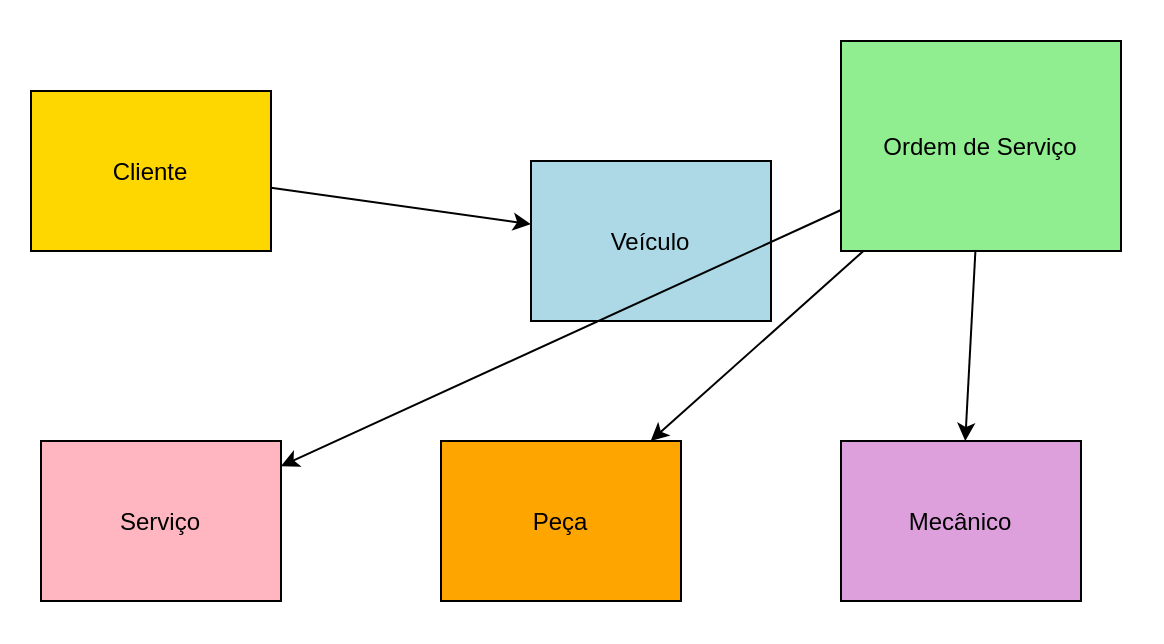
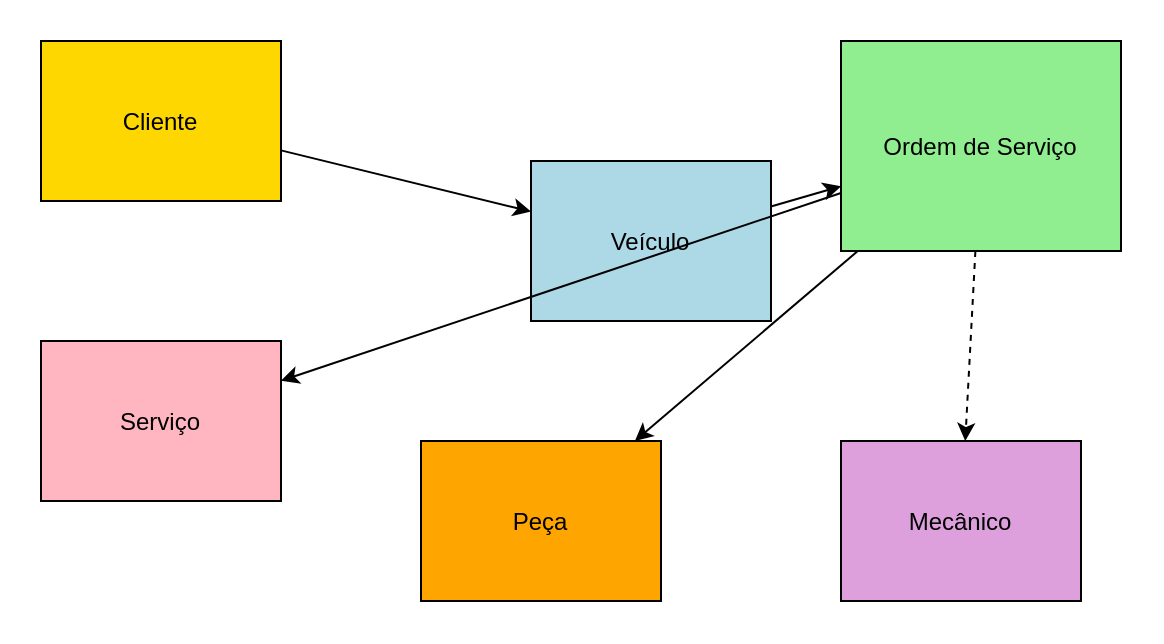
(151, 171) -> (161, 121)
none -> (800, 198)
(971, 341) -> (971, 341)
(161, 521) -> (161, 421)
(561, 521) -> (541, 521)
